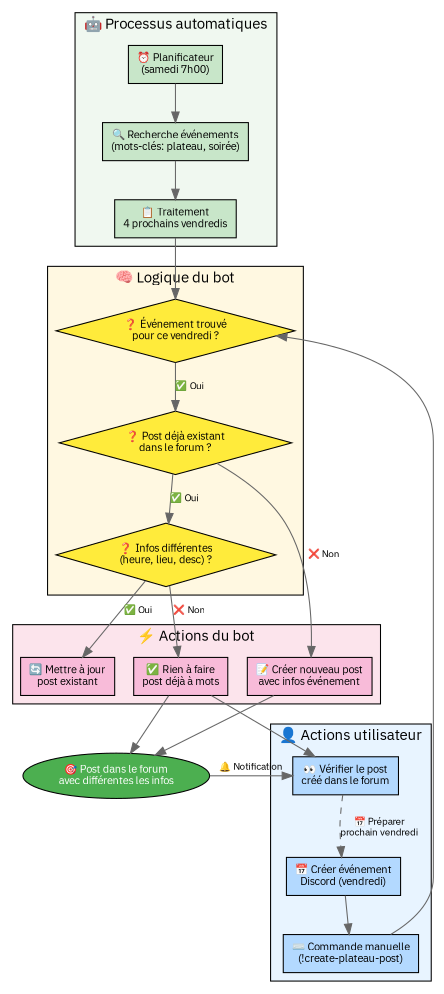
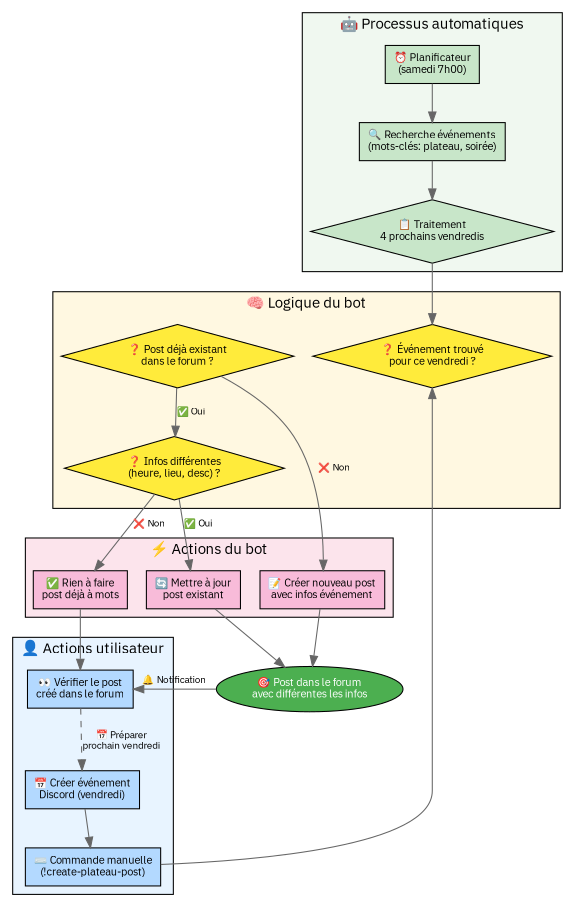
(175, 219) -> (432, 231)
(175, 382) -> none
(152, 720) -> (246, 635)
